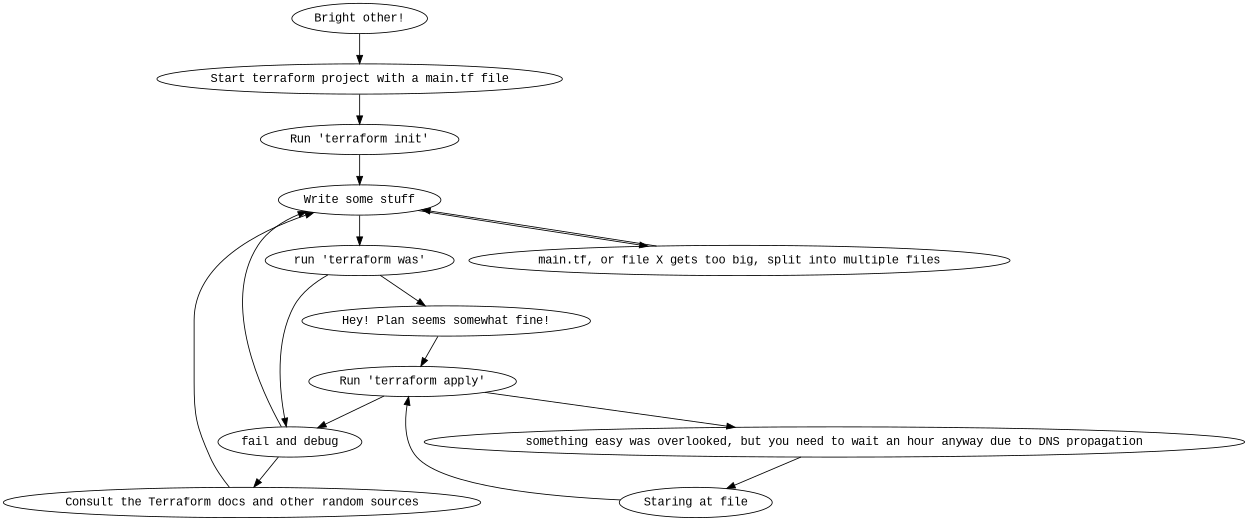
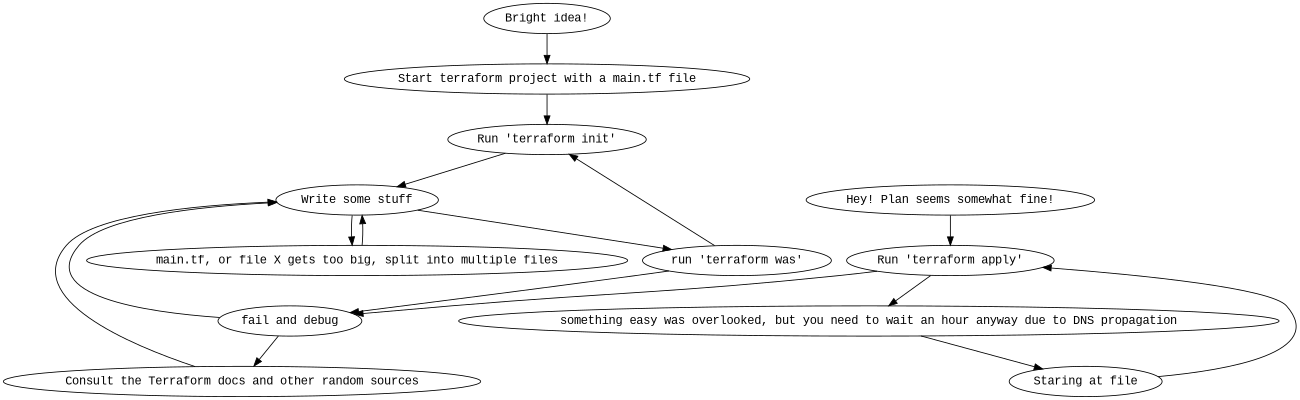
(360, 18) -> (547, 18)
(399, 288) -> (646, 202)
